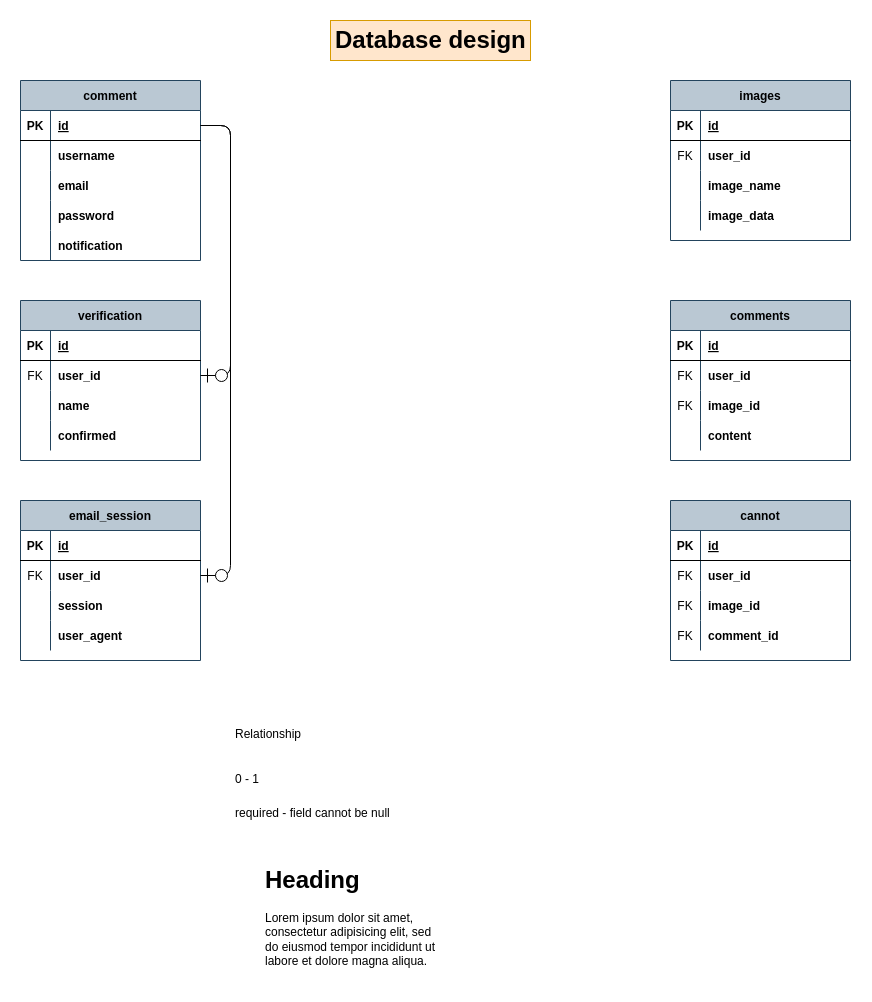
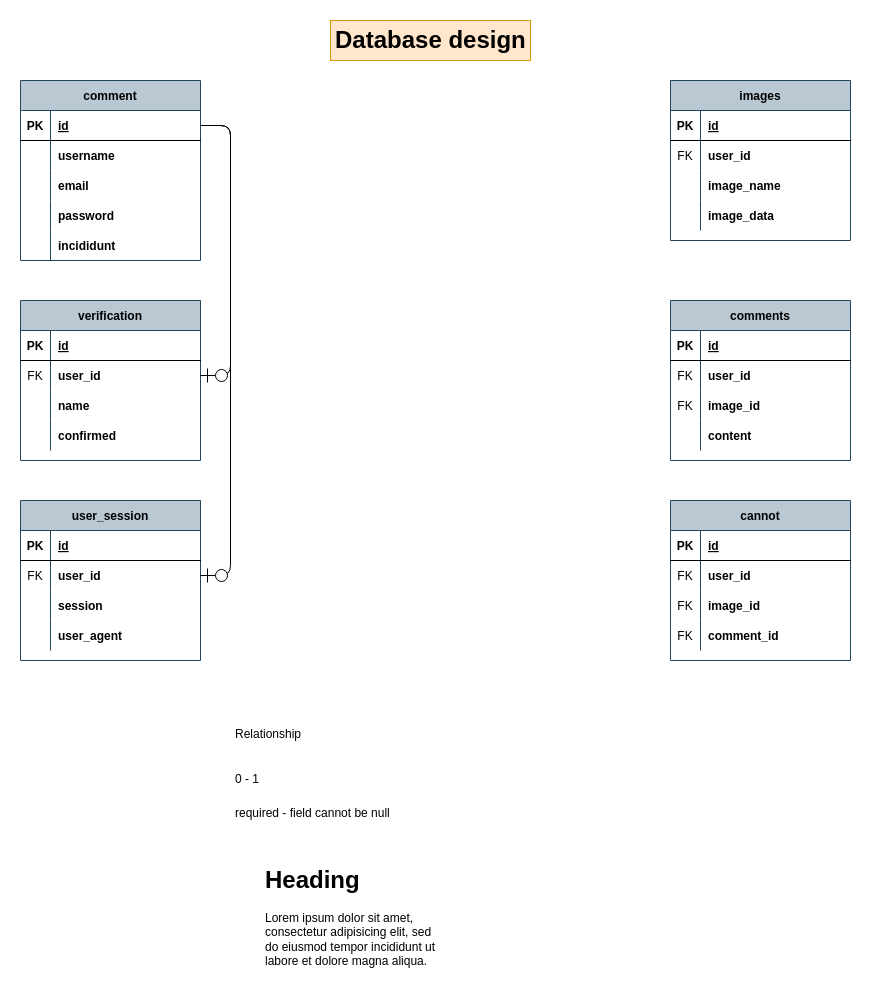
(94, 246) -> (87, 246)
(110, 516) -> (110, 516)
